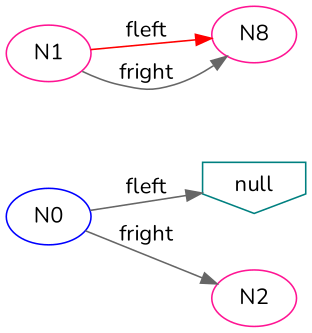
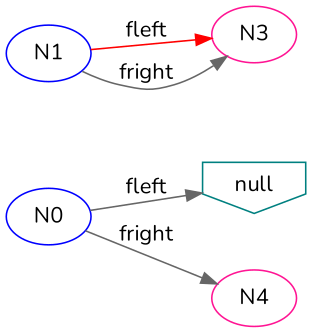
(254, 35) -> (254, 35)
(49, 53) -> (49, 53)
(254, 298) -> (254, 298)
